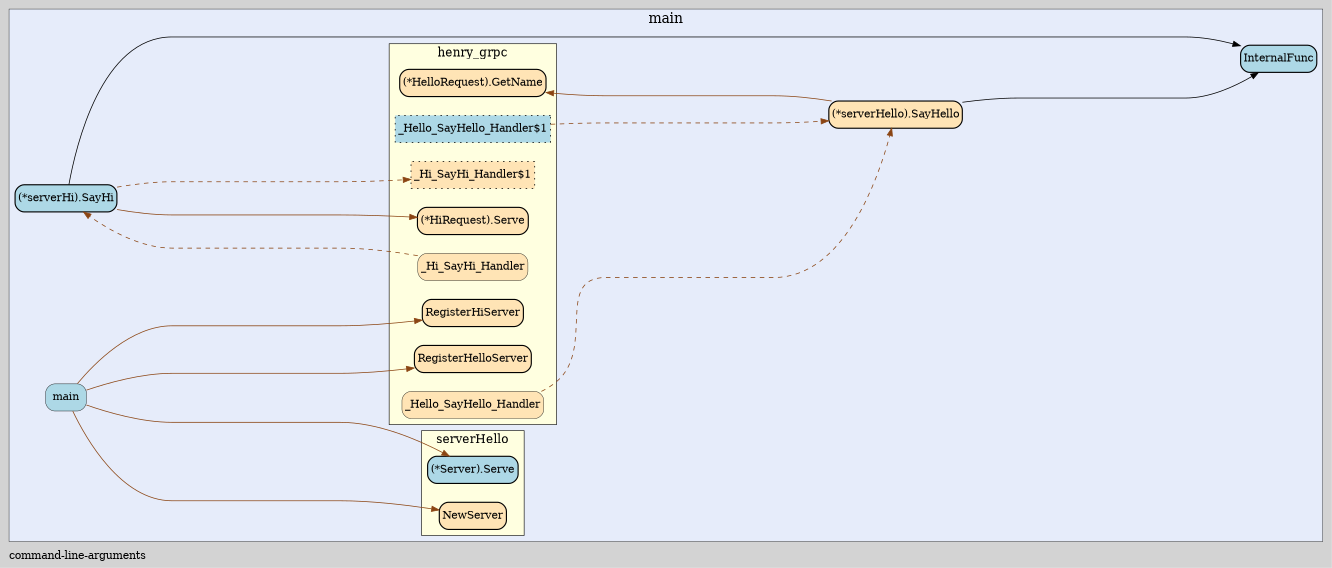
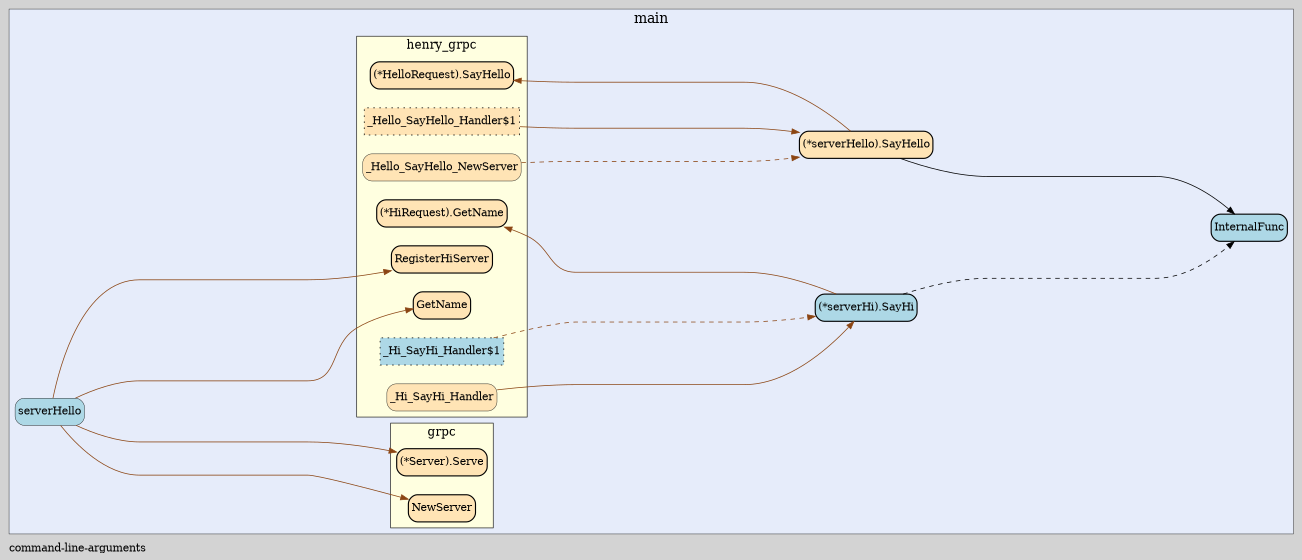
(606, 37) -> (1069, 278)
(473, 83) -> (442, 75)
(686, 123) -> (656, 128)
(473, 129) -> (442, 121)
(473, 175) -> (442, 351)
(260, 182) -> (650, 322)
(473, 221) -> (442, 213)
(250, 248) -> (682, 385)
(473, 359) -> (442, 305)
(66, 397) -> (50, 412)
(473, 405) -> (442, 167)
(473, 440) -> (442, 433)
(473, 470) -> (442, 462)
